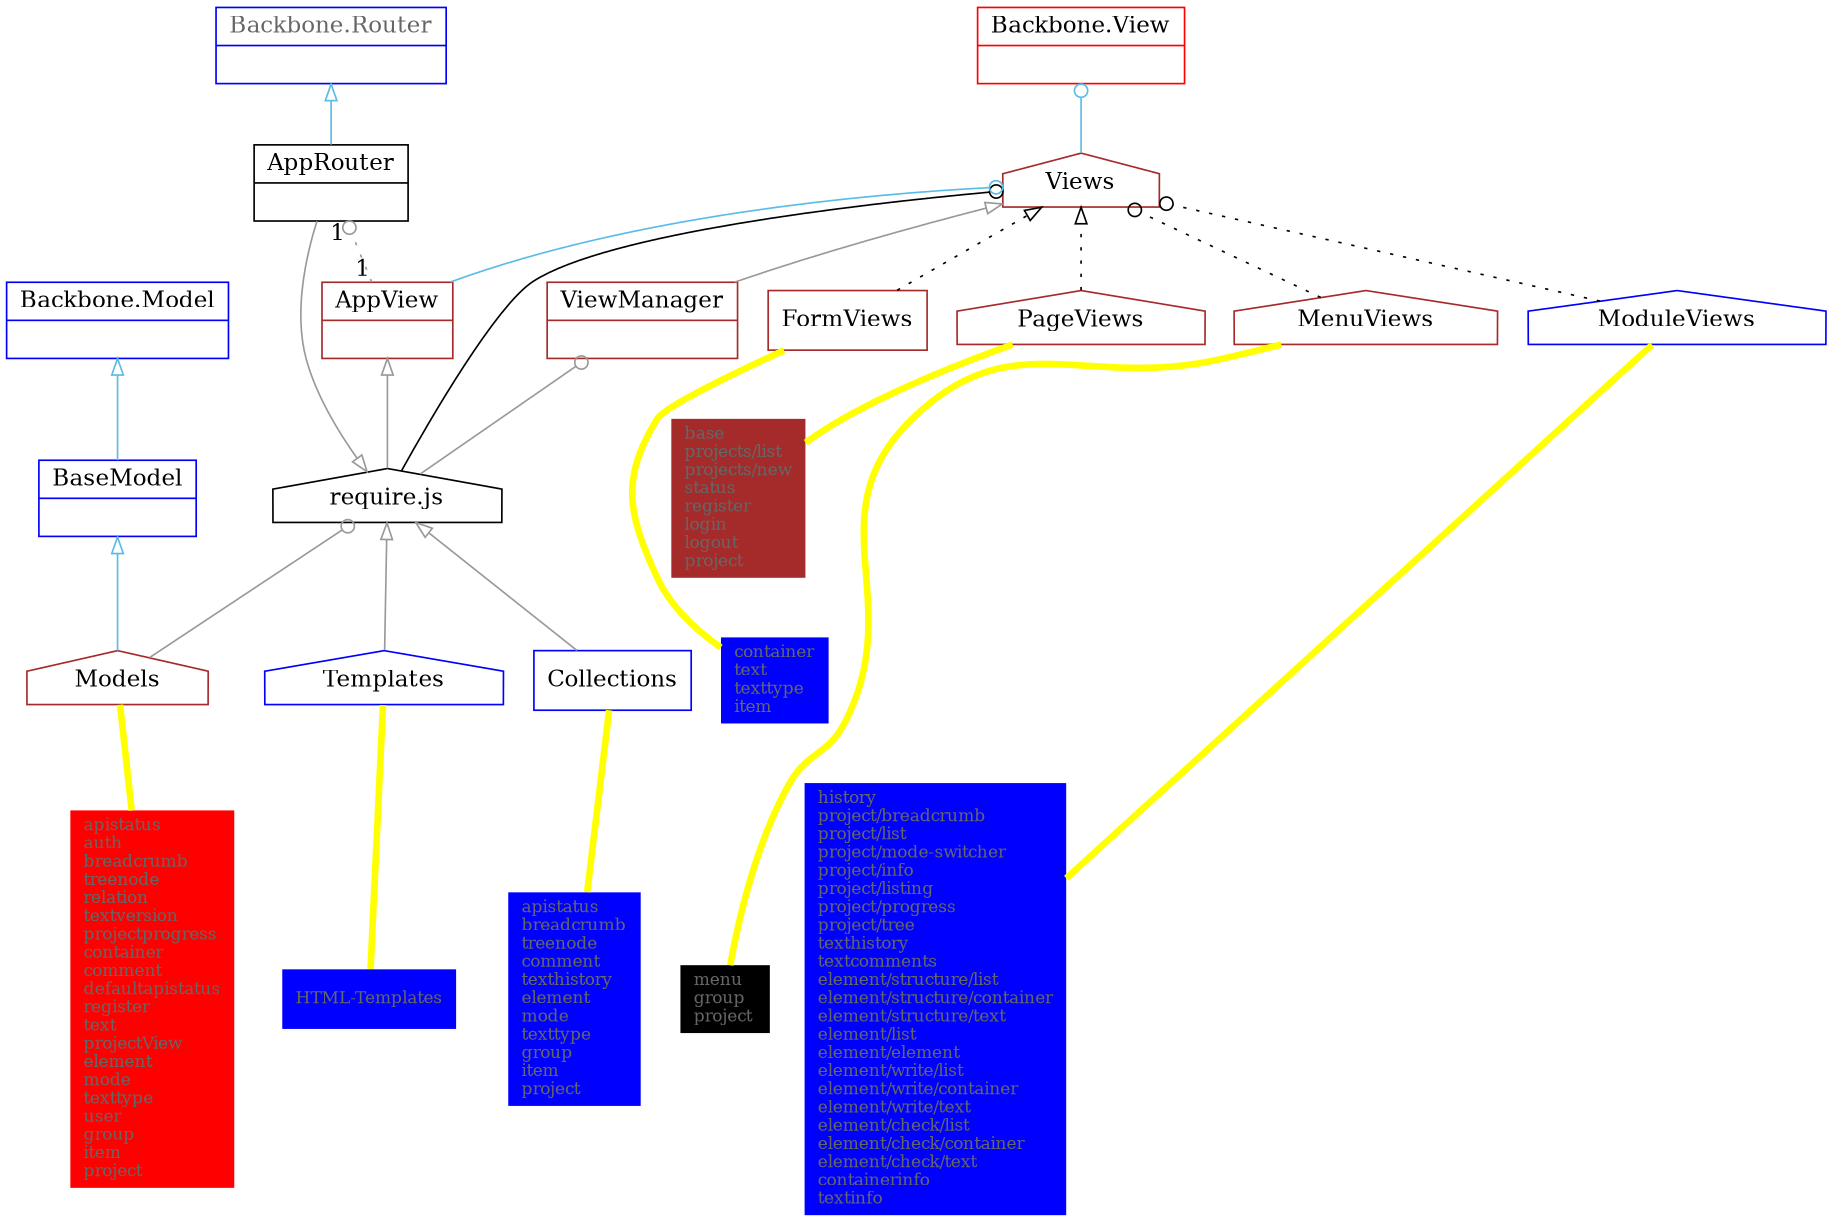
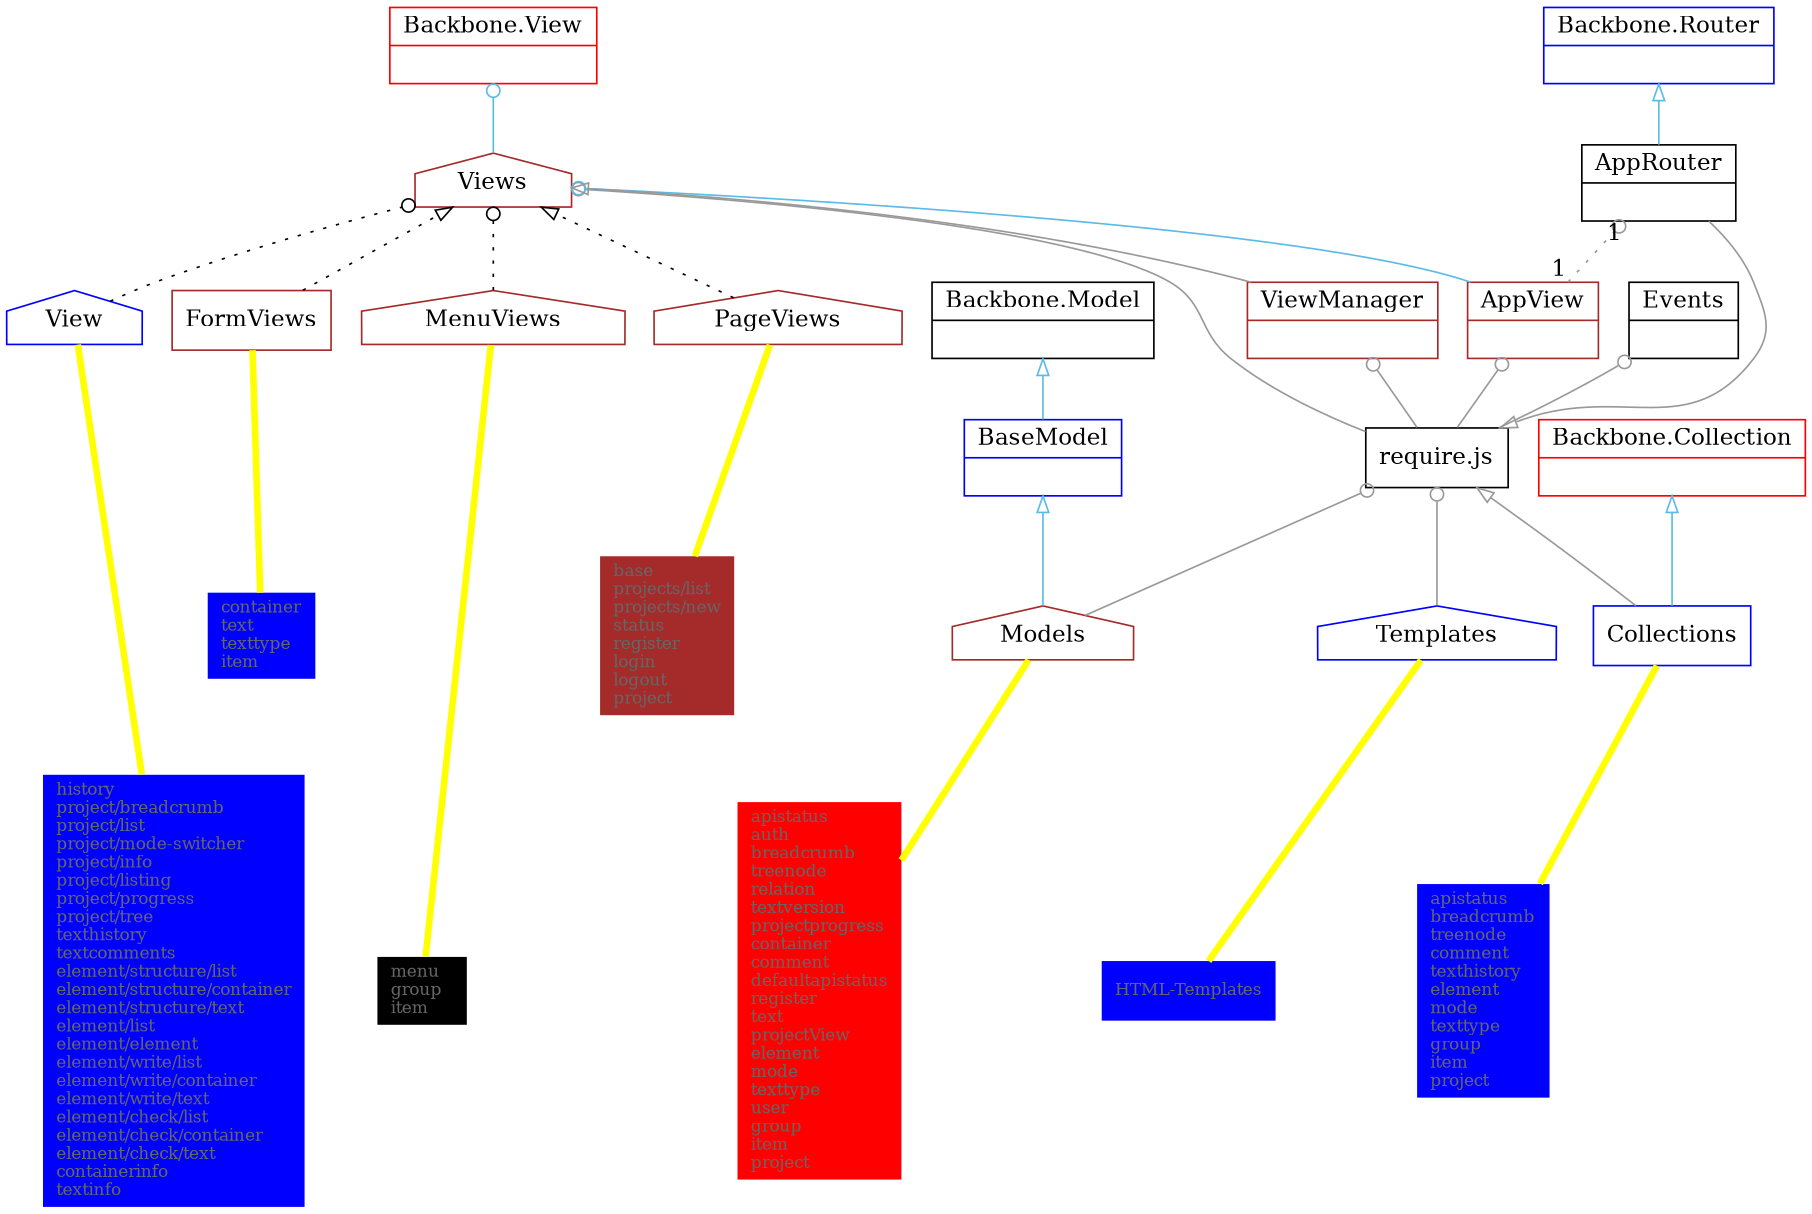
(331, 46) -> (1659, 46)
(644, 243) -> (1130, 265)
(118, 320) -> (1043, 320)
(1677, 320) -> (74, 320)
none -> (1684, 320)
(387, 422) -> (1478, 399)
none -> (1672, 458)
(387, 498) -> (1437, 458)
(386, 595) -> (1437, 553)
(725, 999) -> (422, 991)
